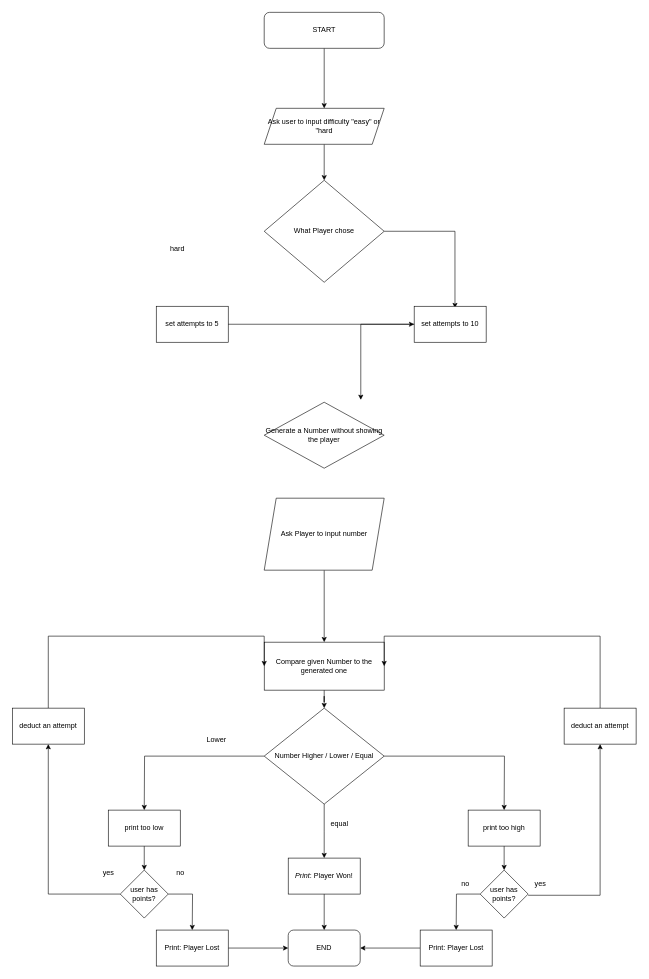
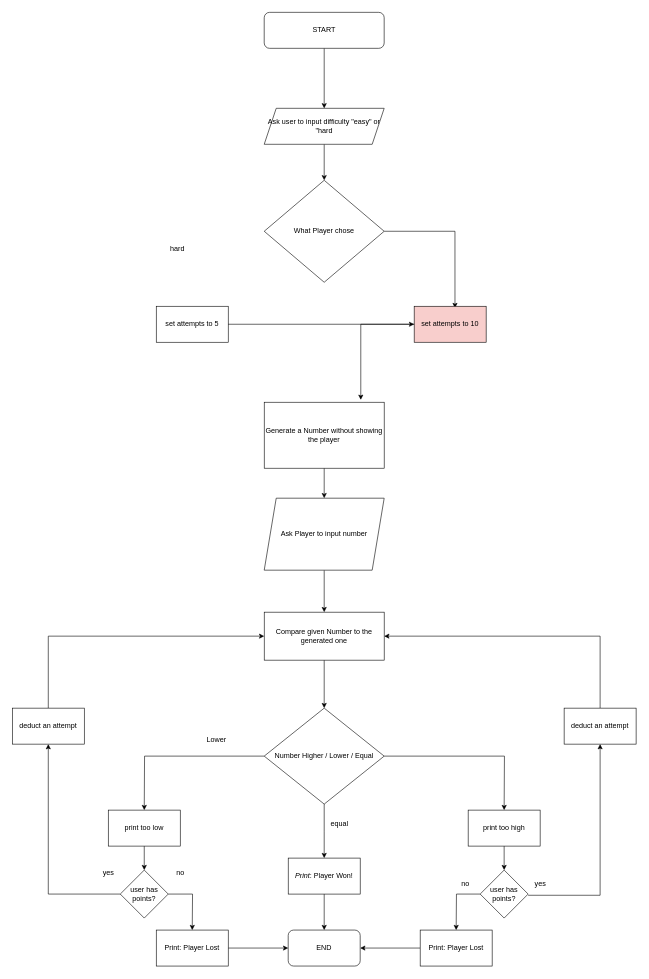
(450, 324) -> (450, 324)
(324, 435) -> (324, 435)
none -> (324, 492)
(324, 666) -> (324, 636)
